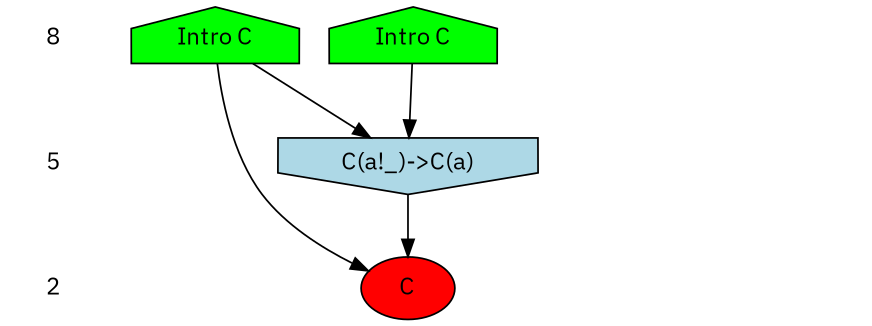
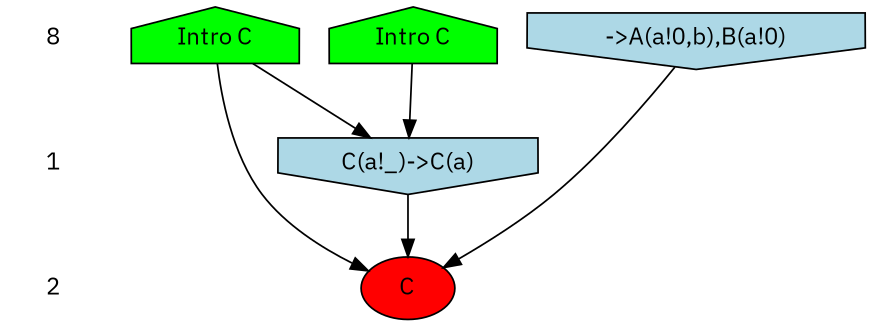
none -> (696, 38)
(54, 163) -> (54, 163)
